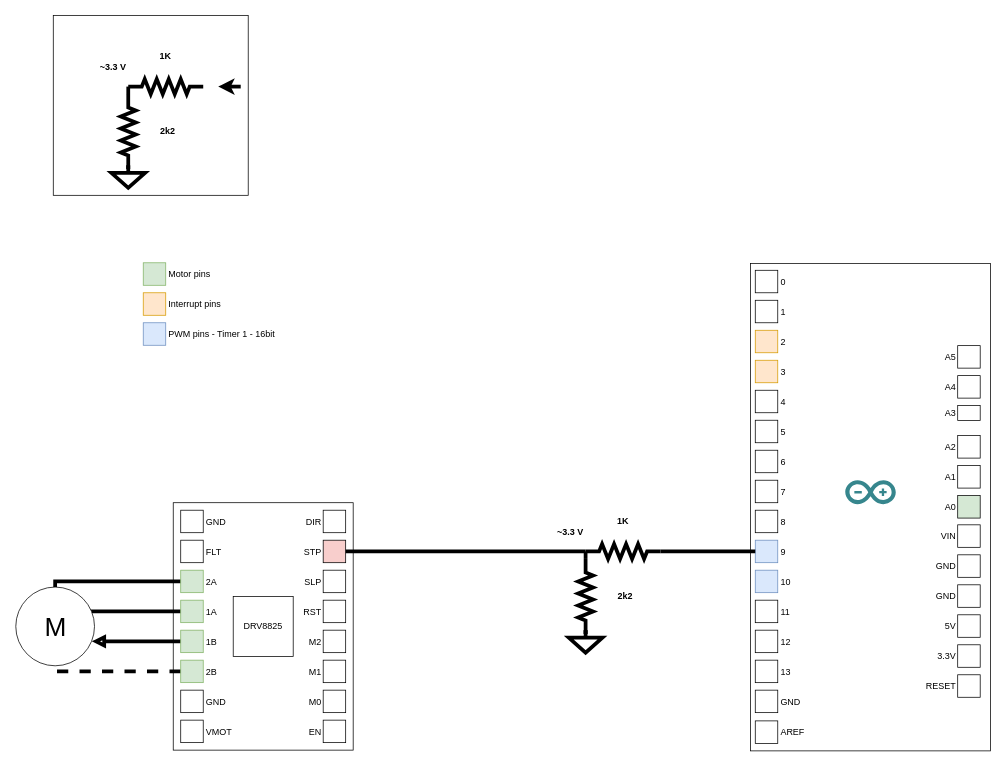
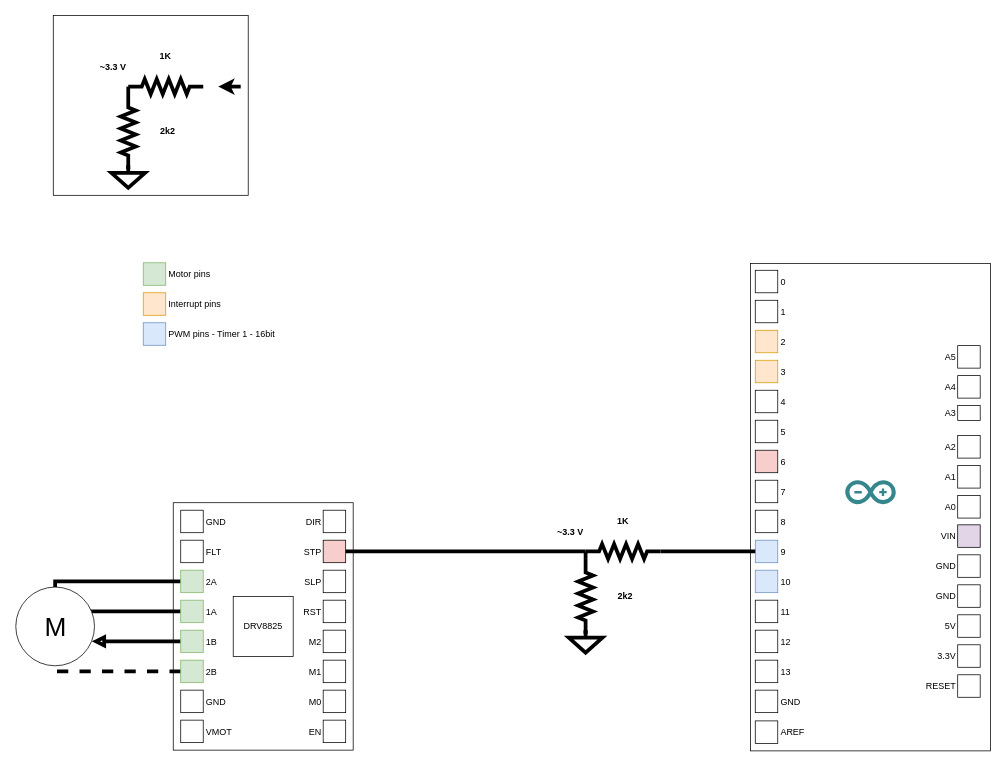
(766, 462) -> (766, 462)
(969, 507) -> (969, 507)
(969, 536) -> (969, 536)
